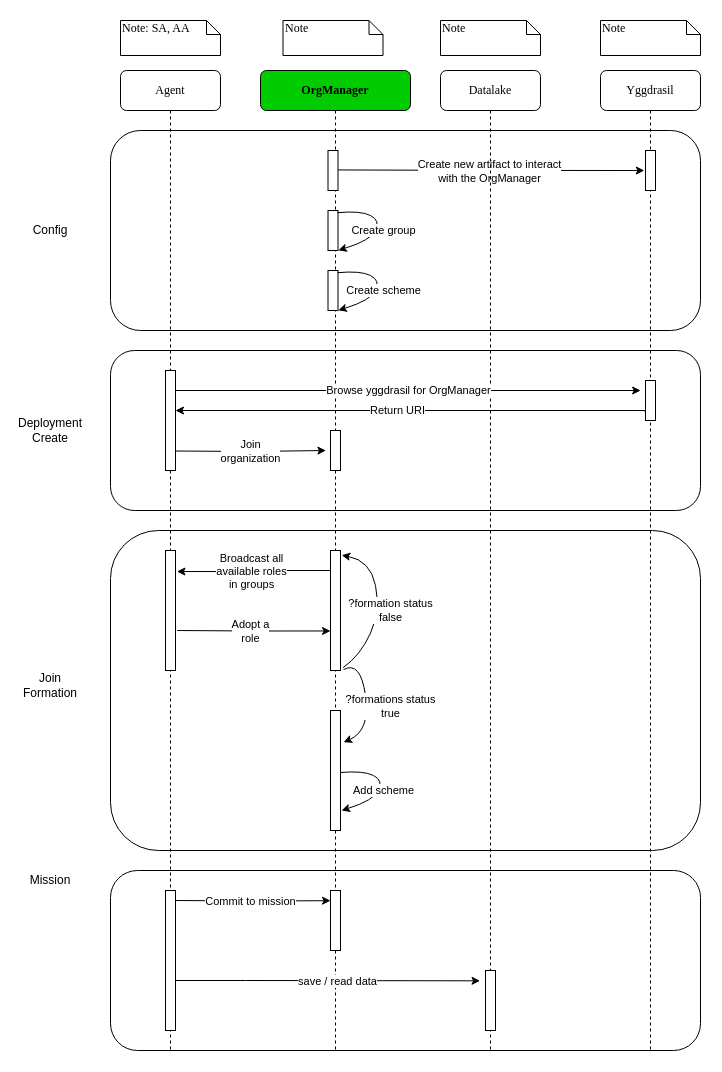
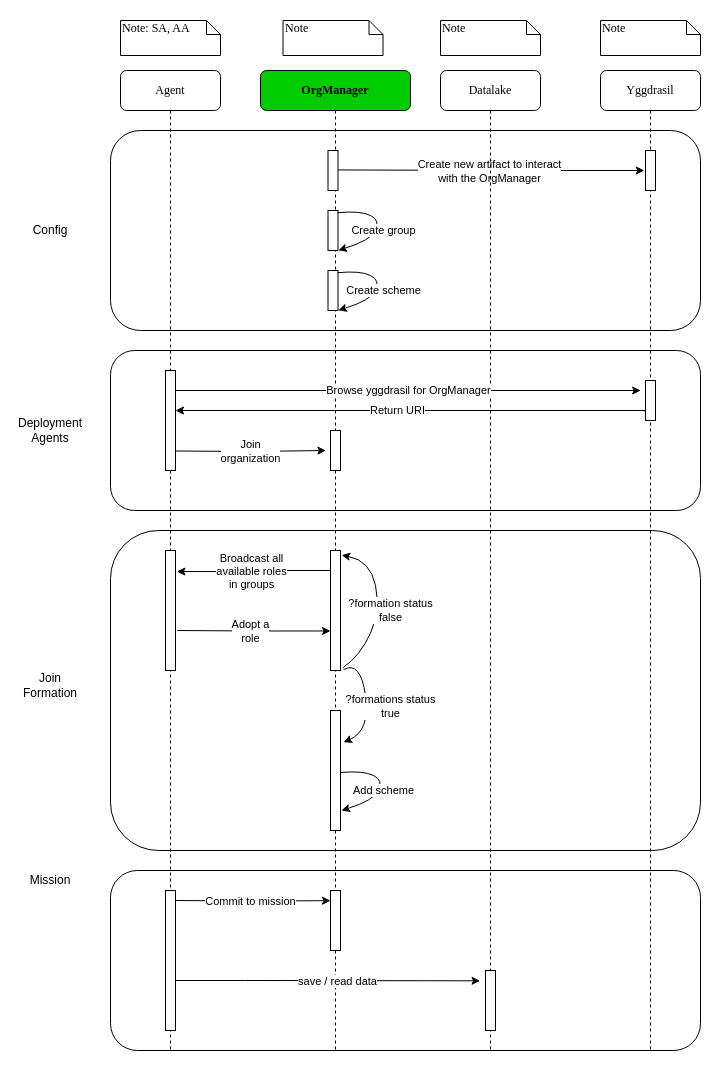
(51, 431) -> (51, 431)
